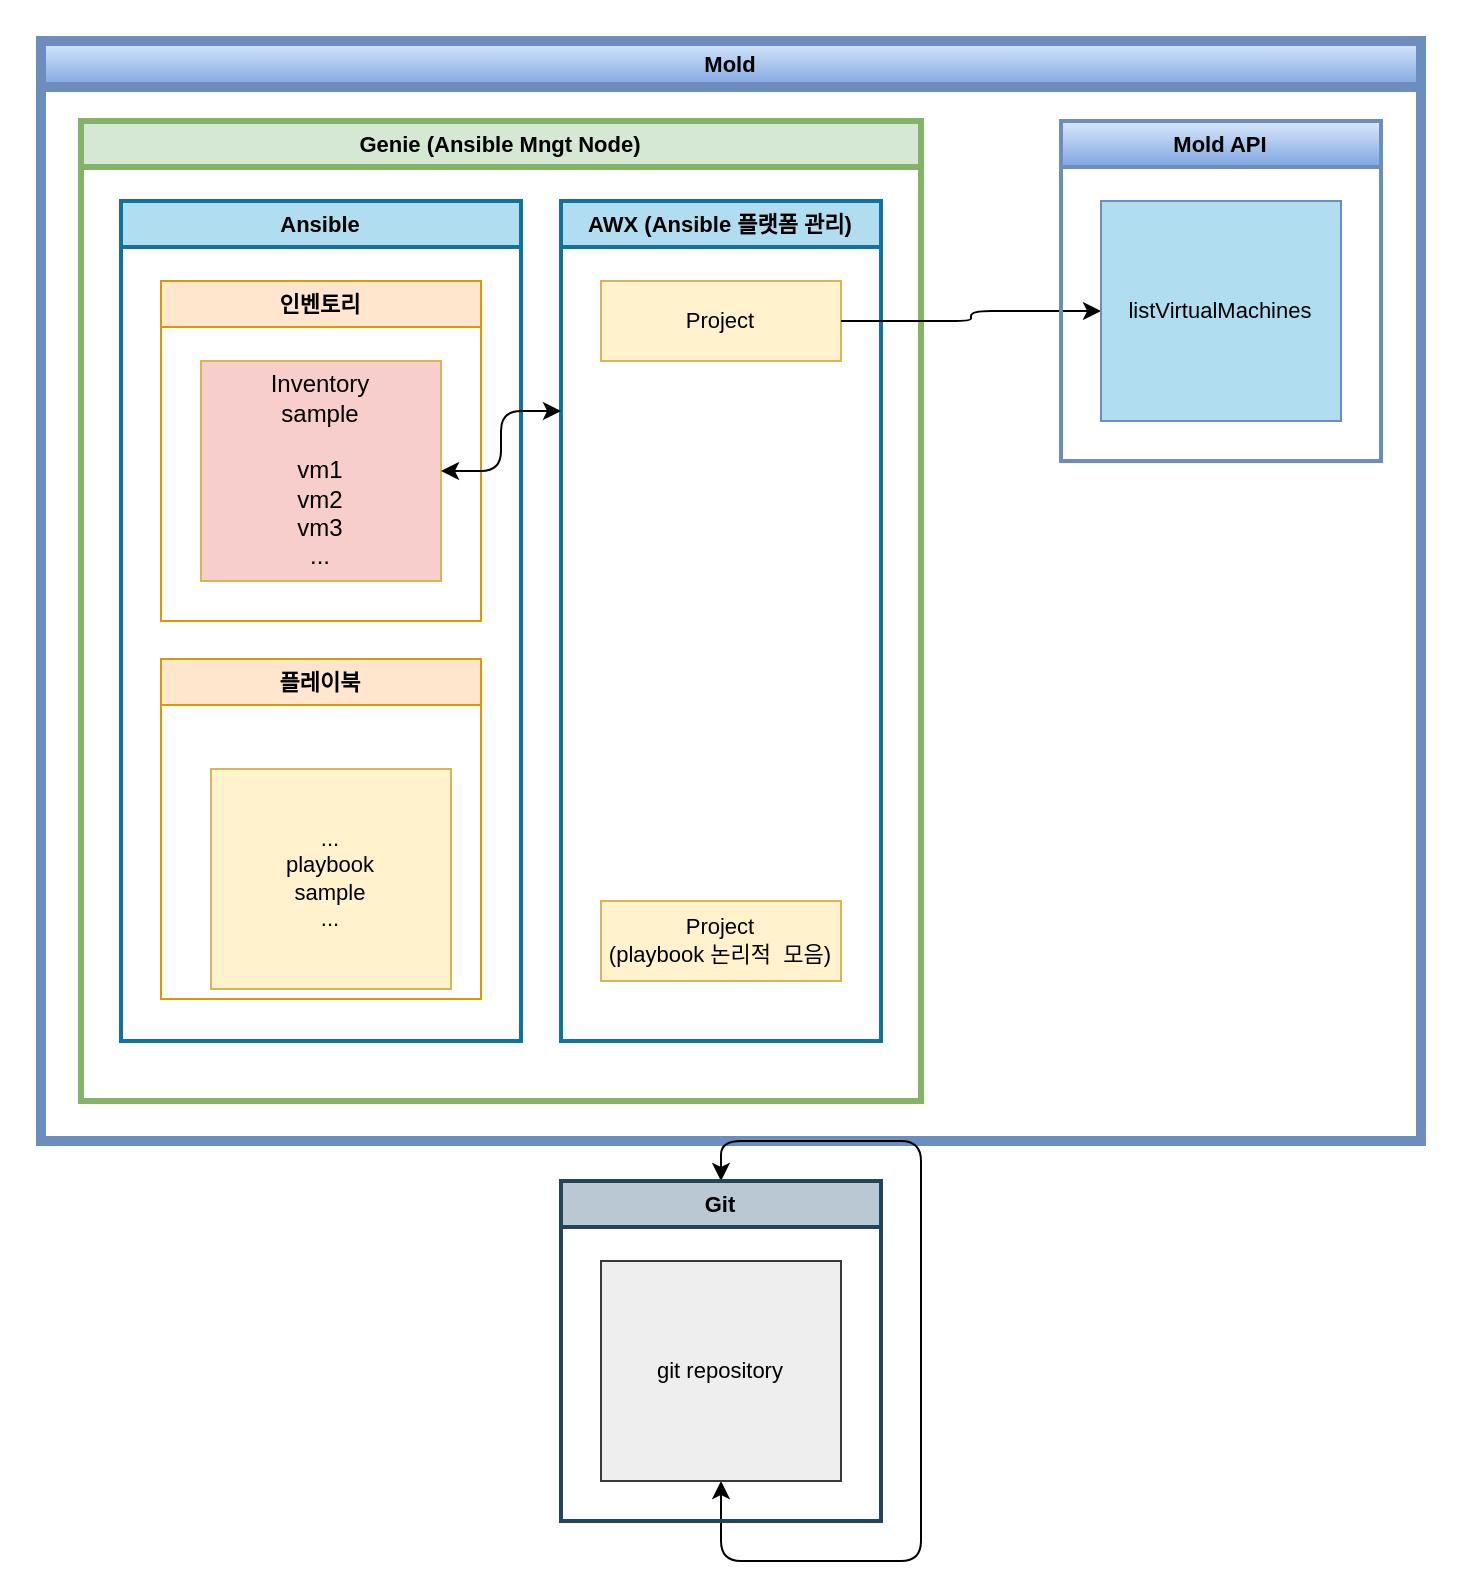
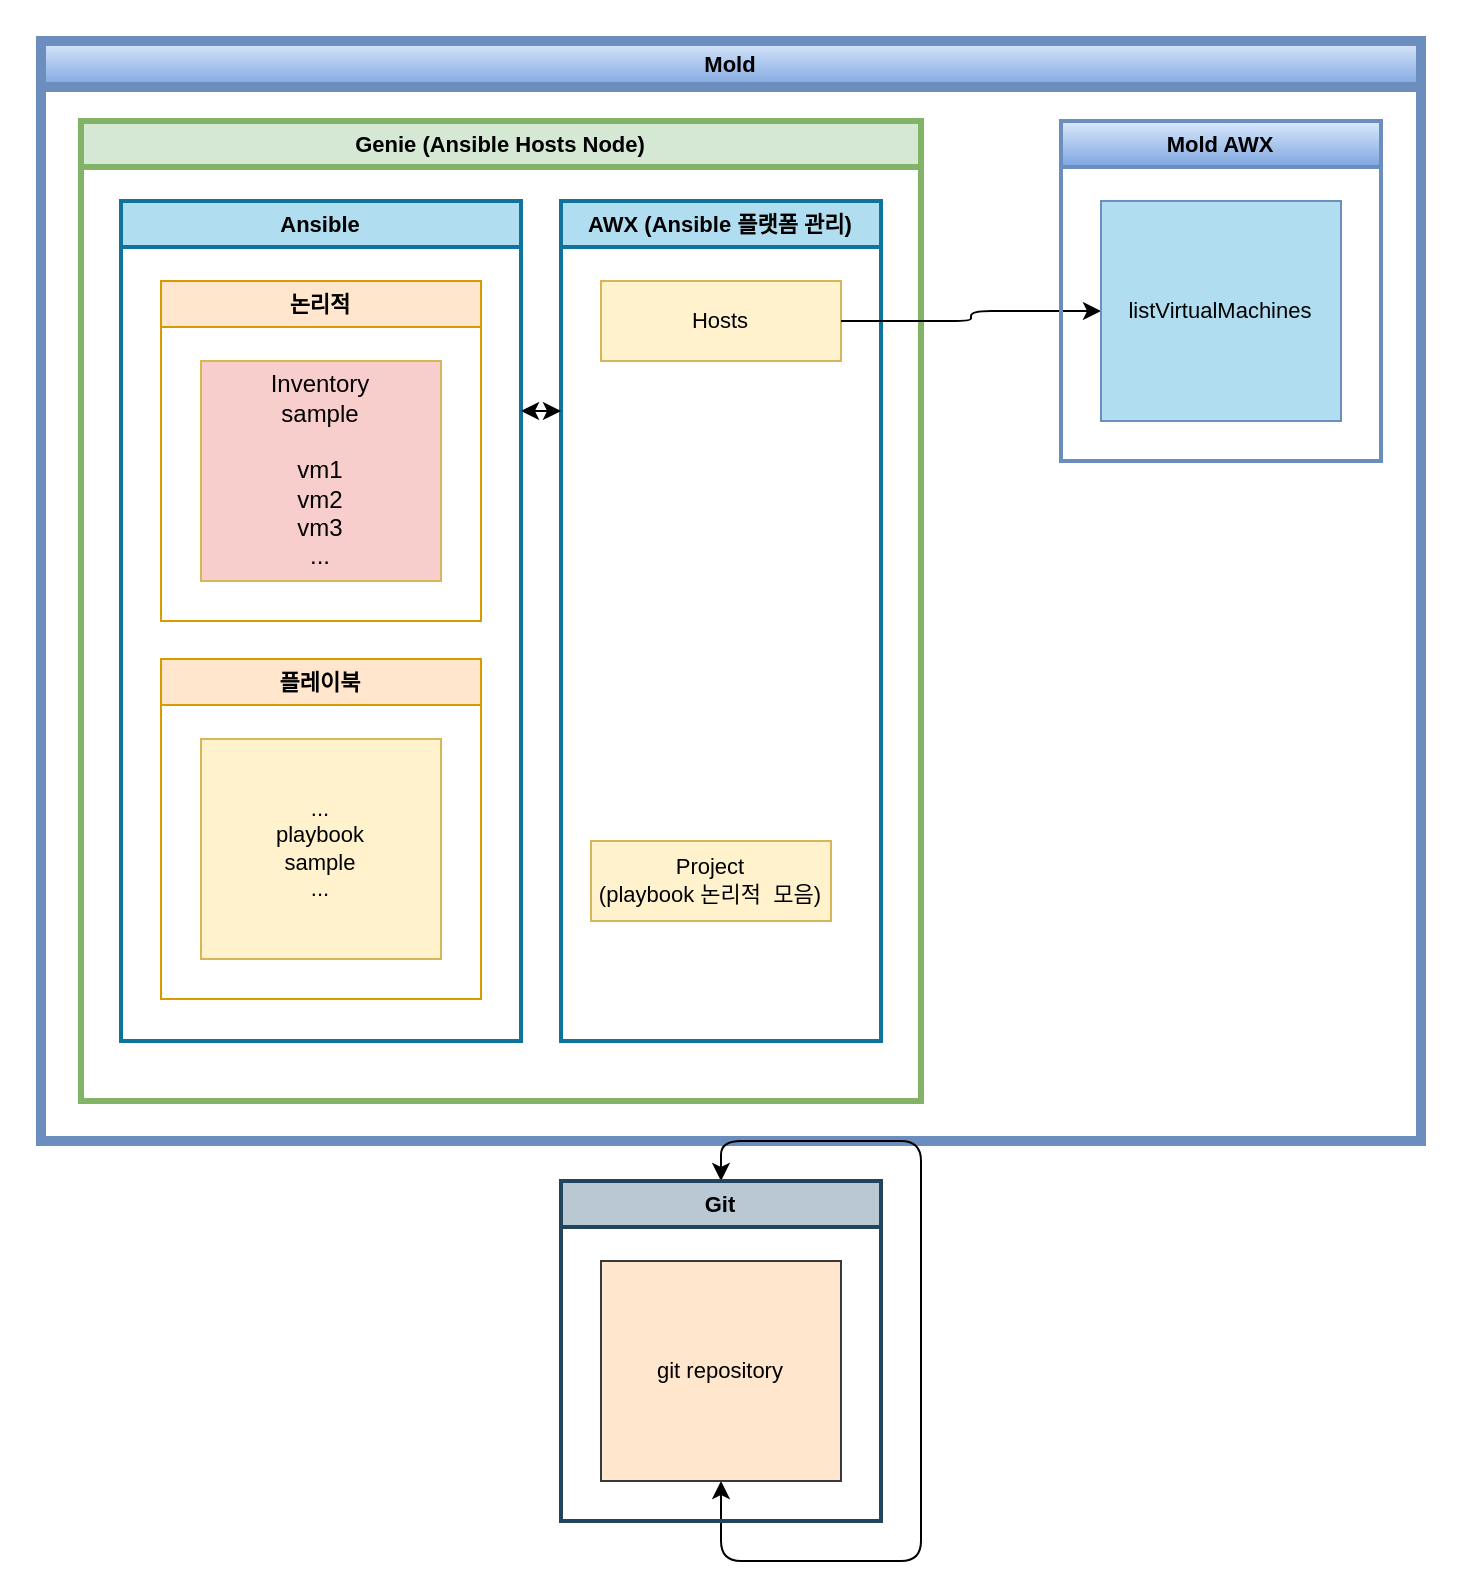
(500, 145) -> (500, 145)
(1220, 145) -> (1220, 145)
(320, 305) -> (320, 305)
(721, 321) -> (721, 321)
(501, 446) -> (536, 411)
(331, 879) -> (321, 849)
(721, 941) -> (711, 881)
(721, 1371) -> (721, 1371)
